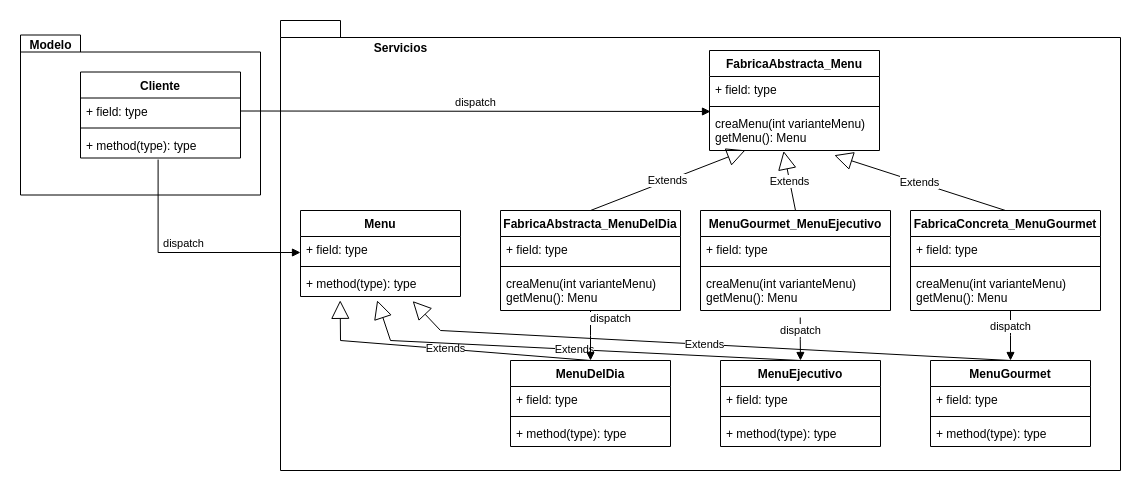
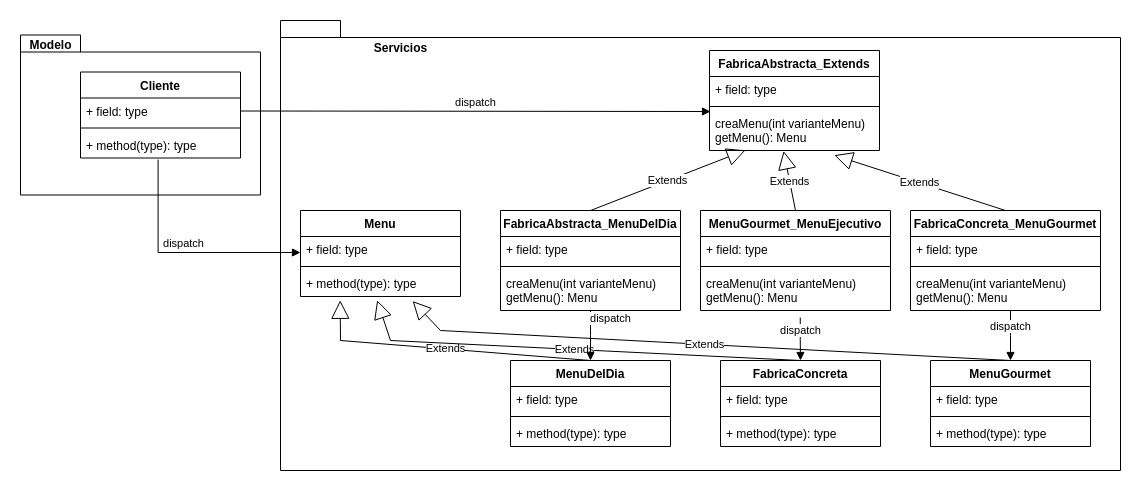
(795, 65) -> (795, 65)
(801, 375) -> (801, 375)
